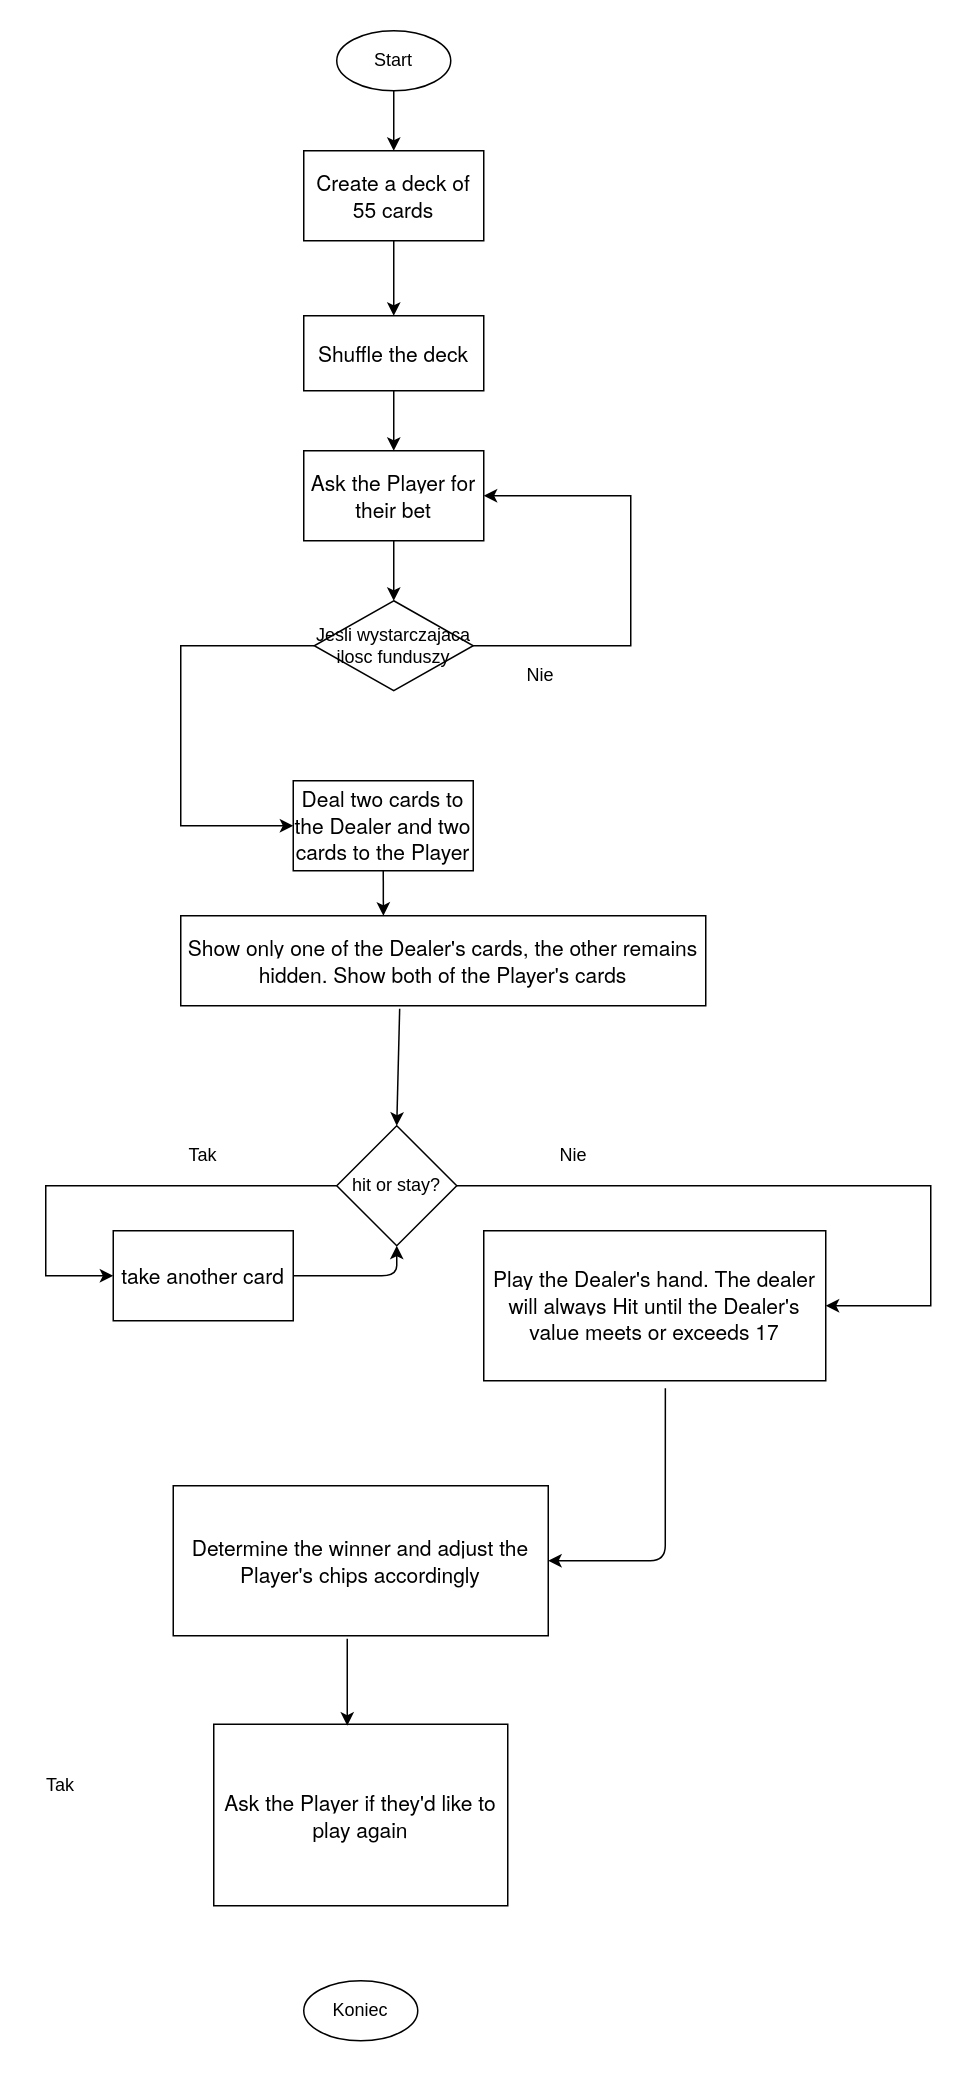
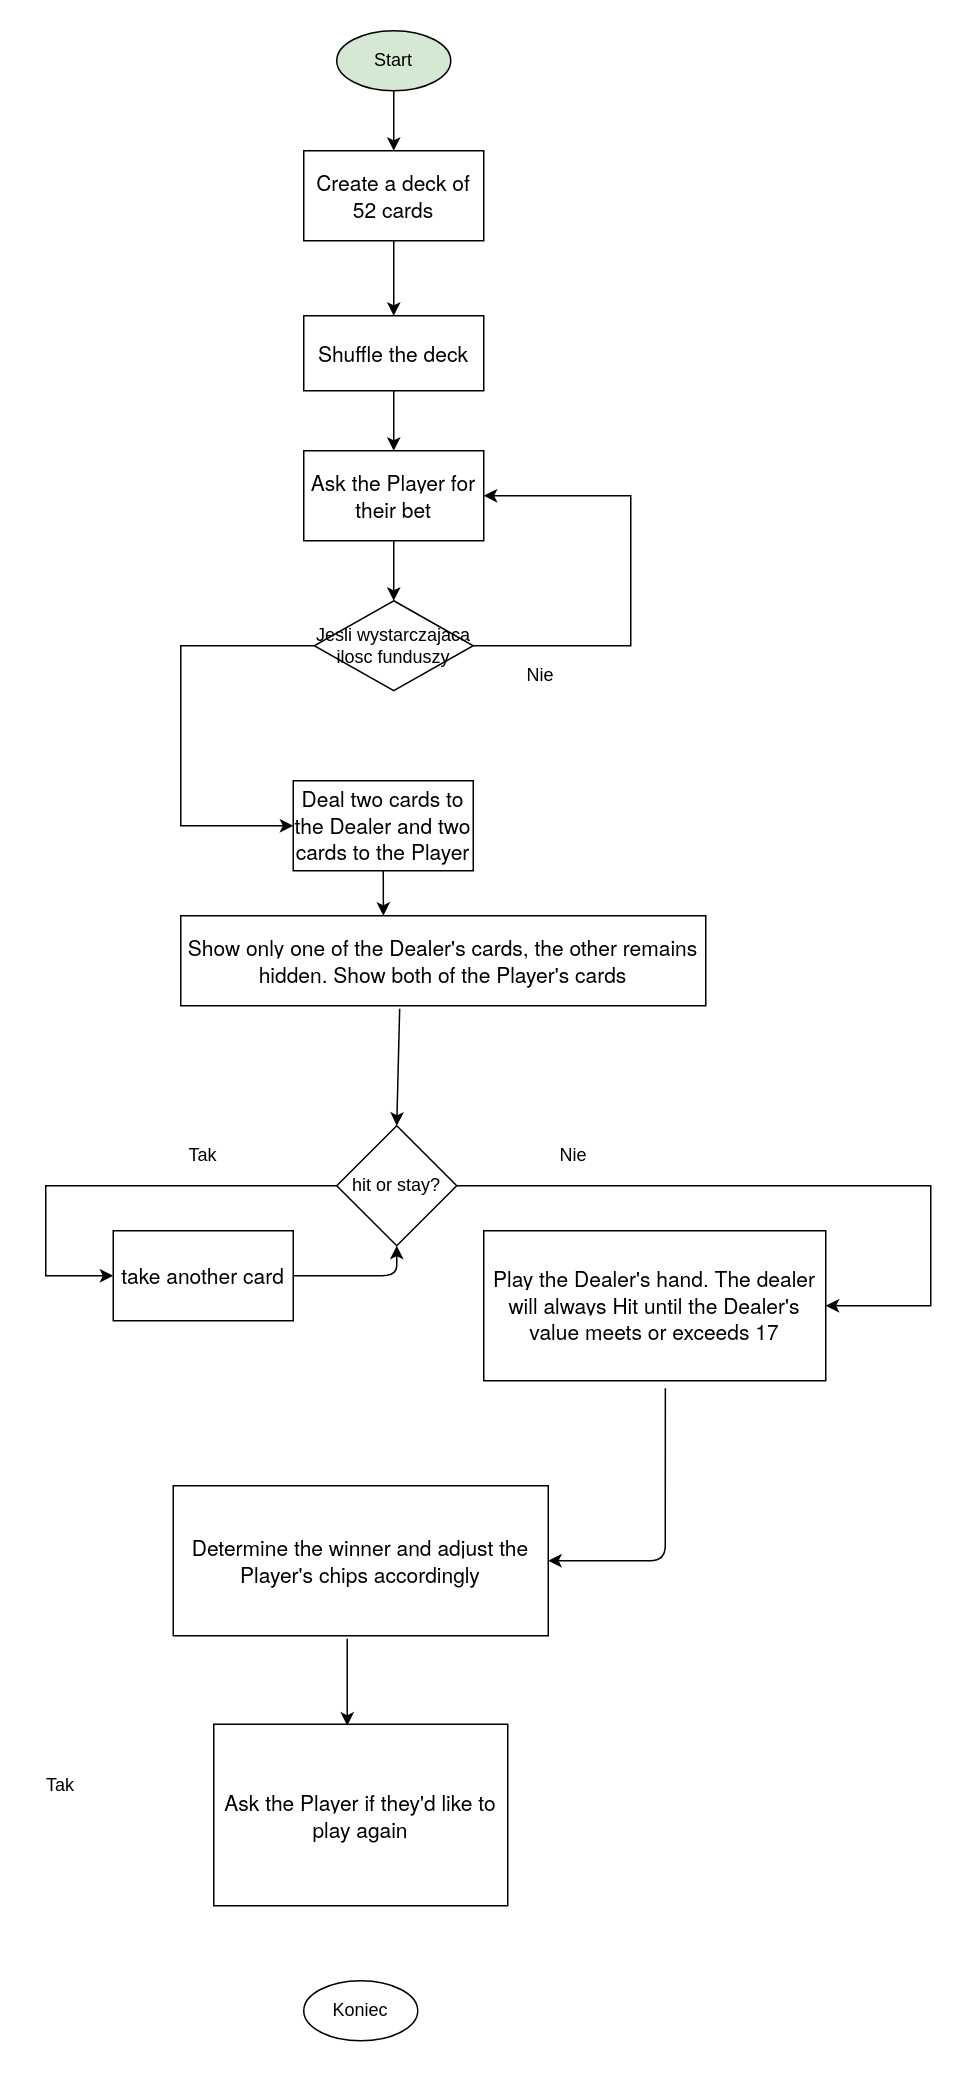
(394, 61) -> (394, 61)
(394, 196) -> (394, 196)
